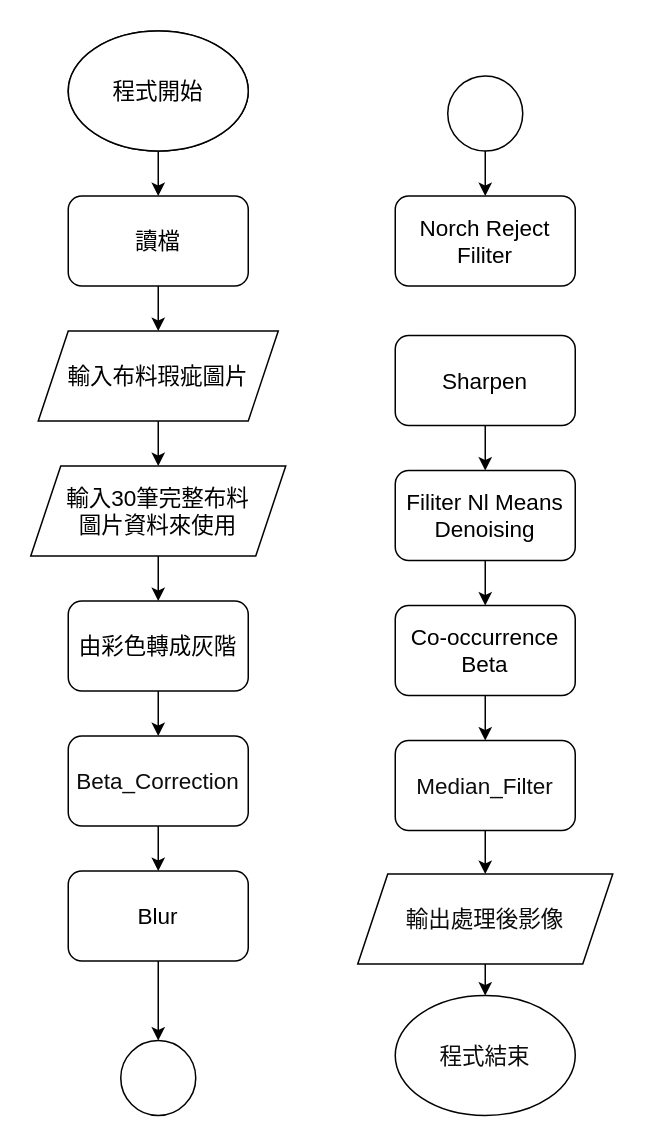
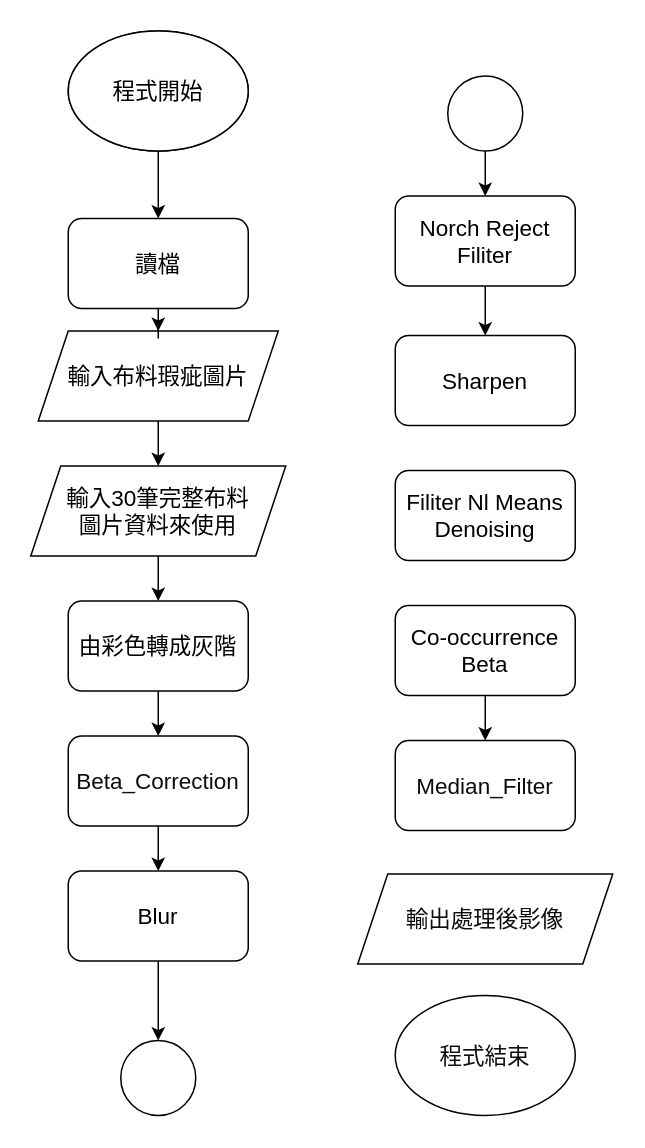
(158, 241) -> (158, 263)
none -> (485, 316)
(485, 453) -> none
(485, 588) -> none
(485, 857) -> none
(485, 985) -> none
